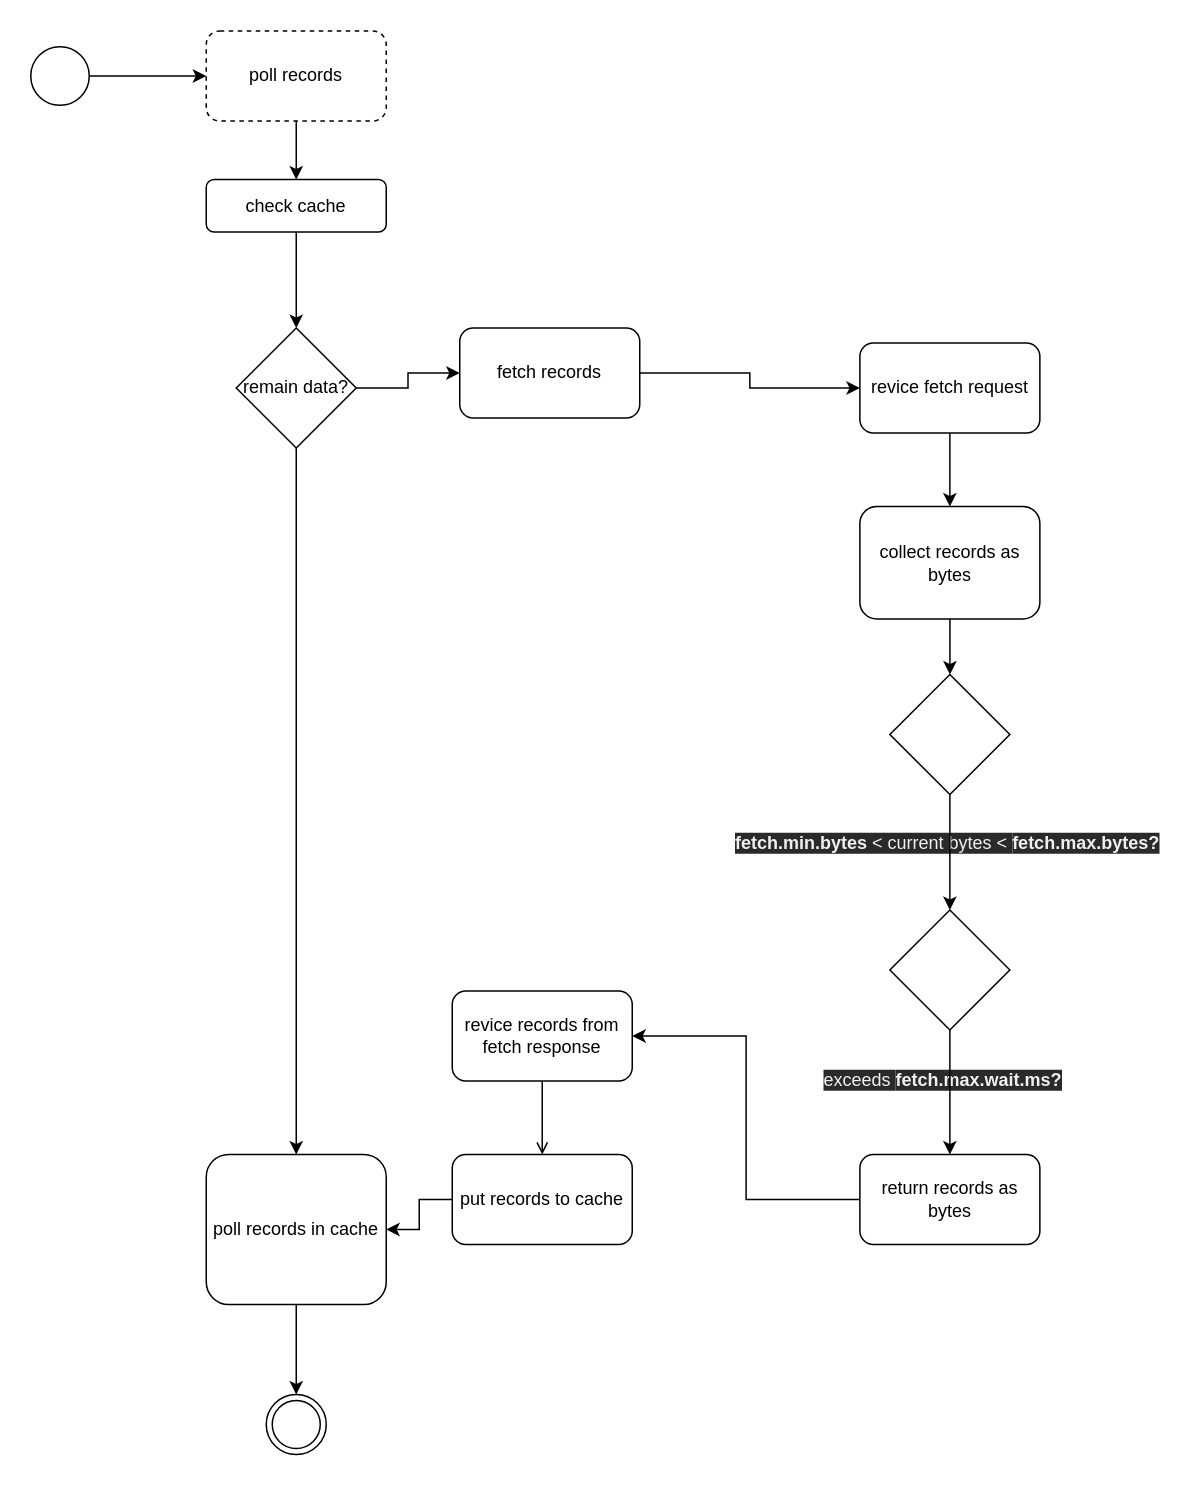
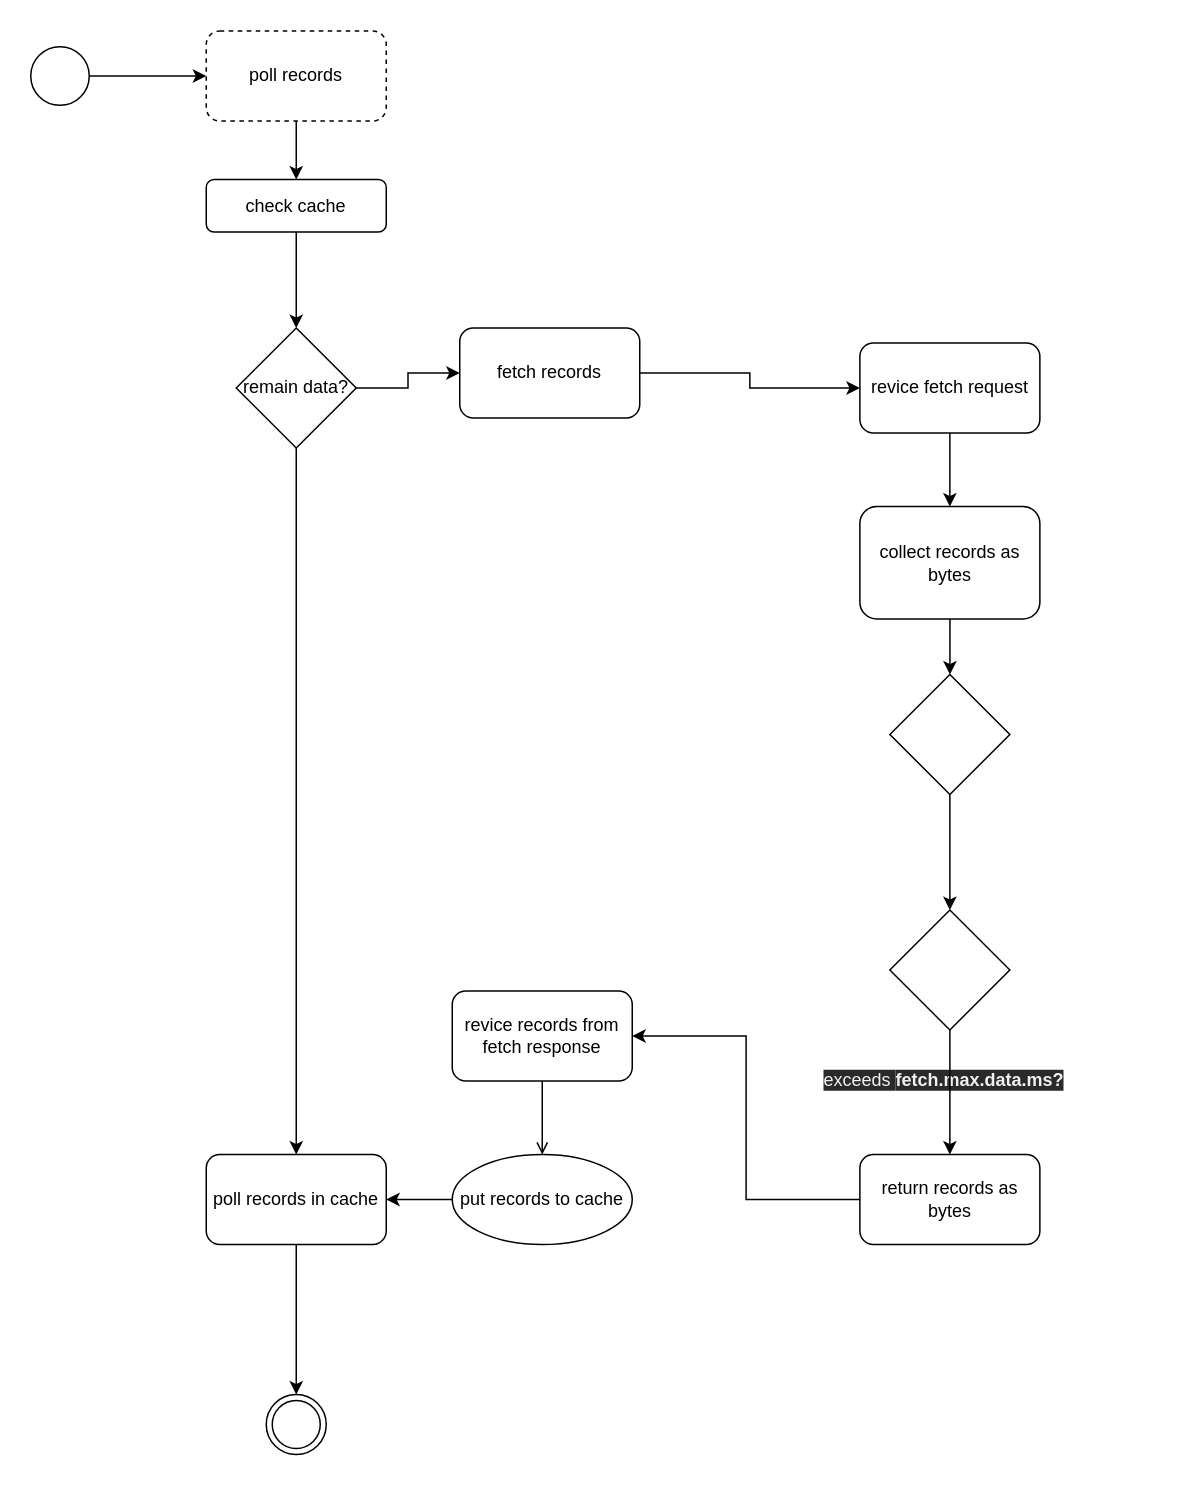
(950, 844) -> none
(946, 1081) -> (948, 1081)
(542, 1199) -> (542, 1199)
(296, 1229) -> (296, 1199)
